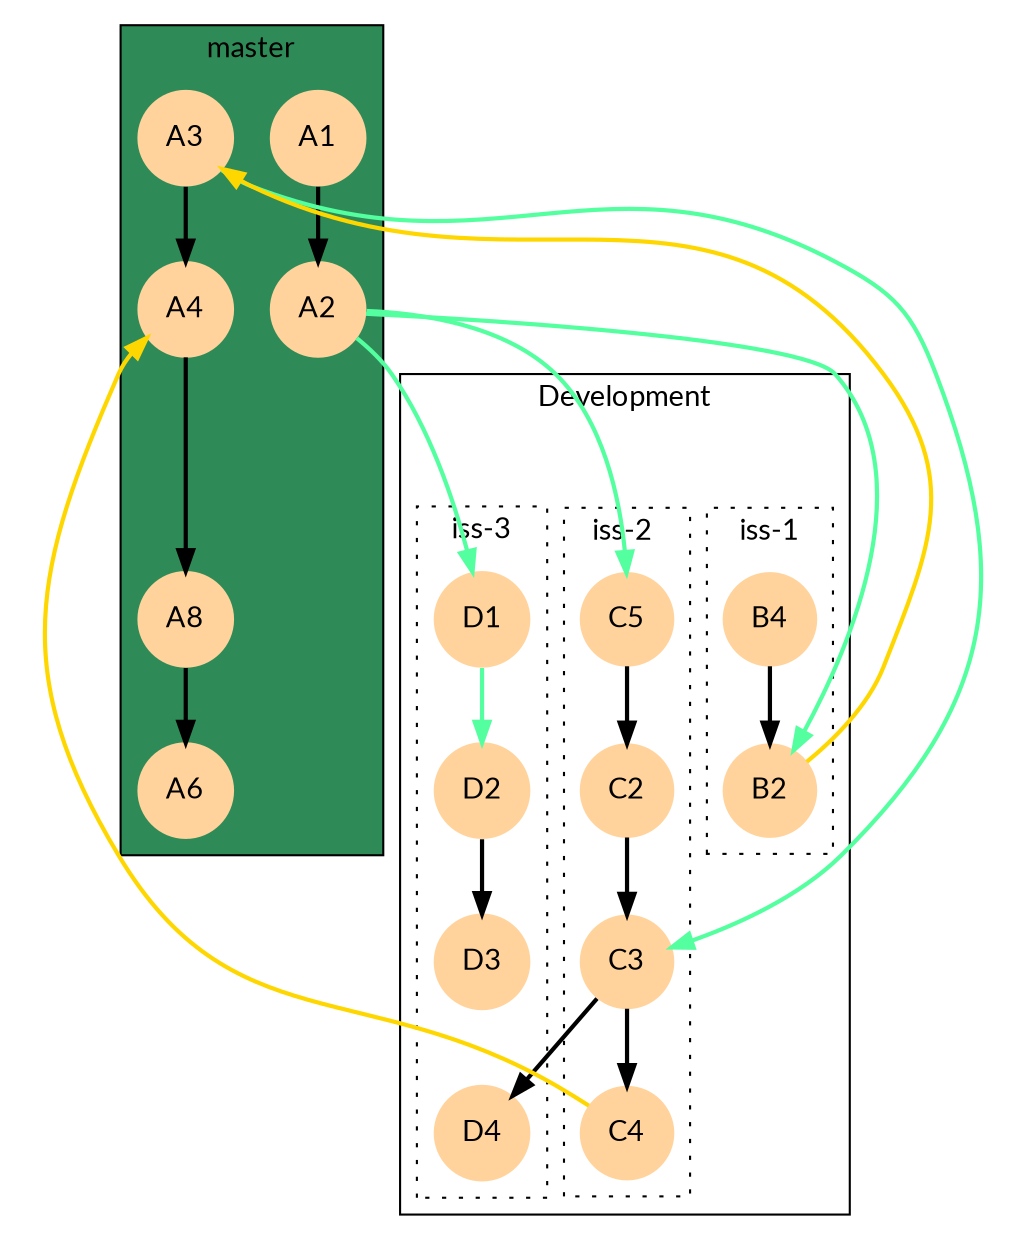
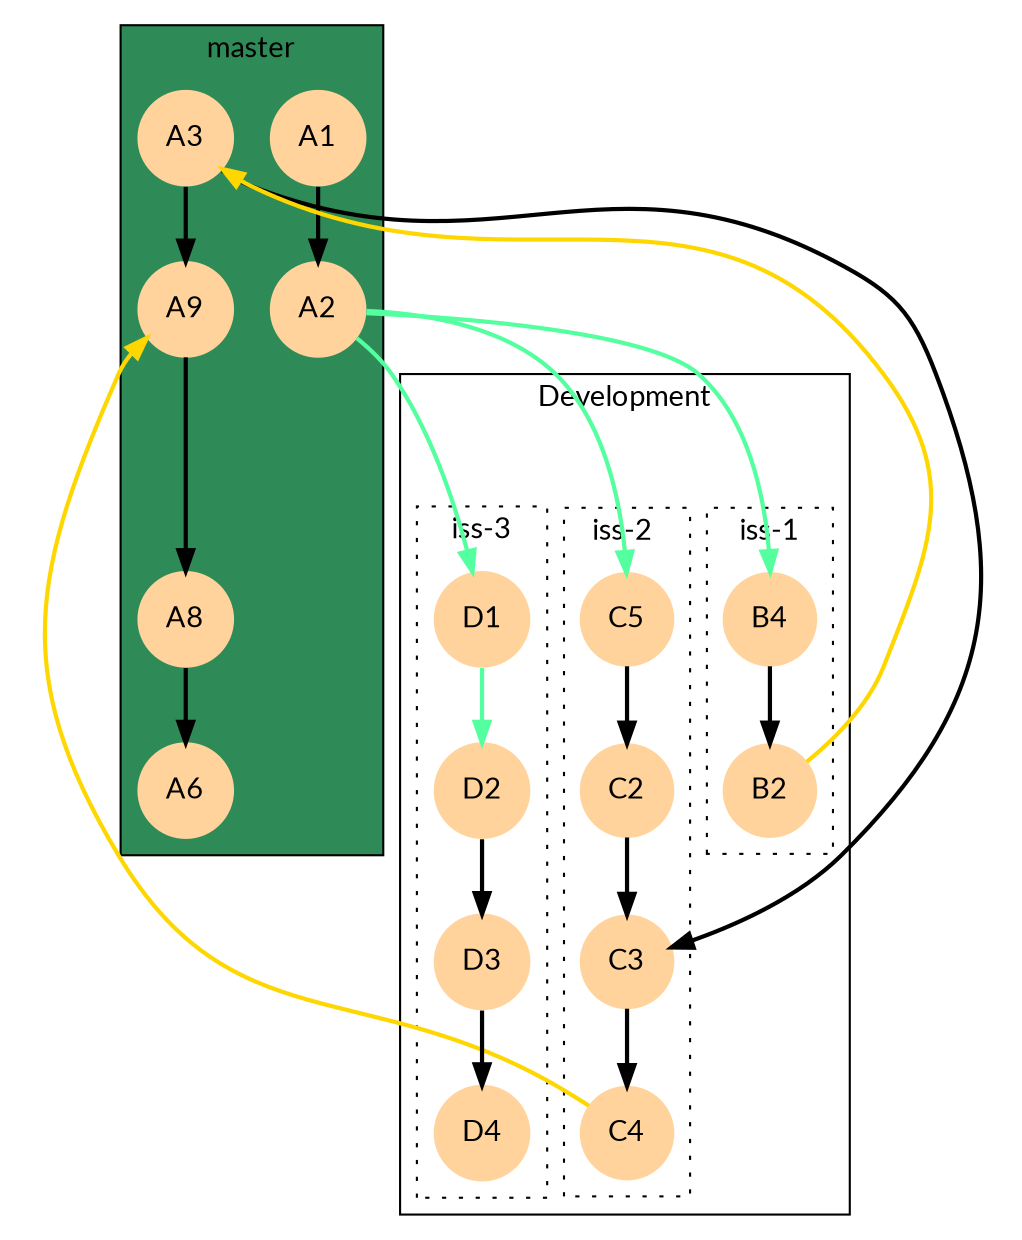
(186, 309) -> (186, 309)
(919, 336) -> (919, 336)
(791, 357) -> (632, 345)
(578, 1021) -> (482, 1036)
